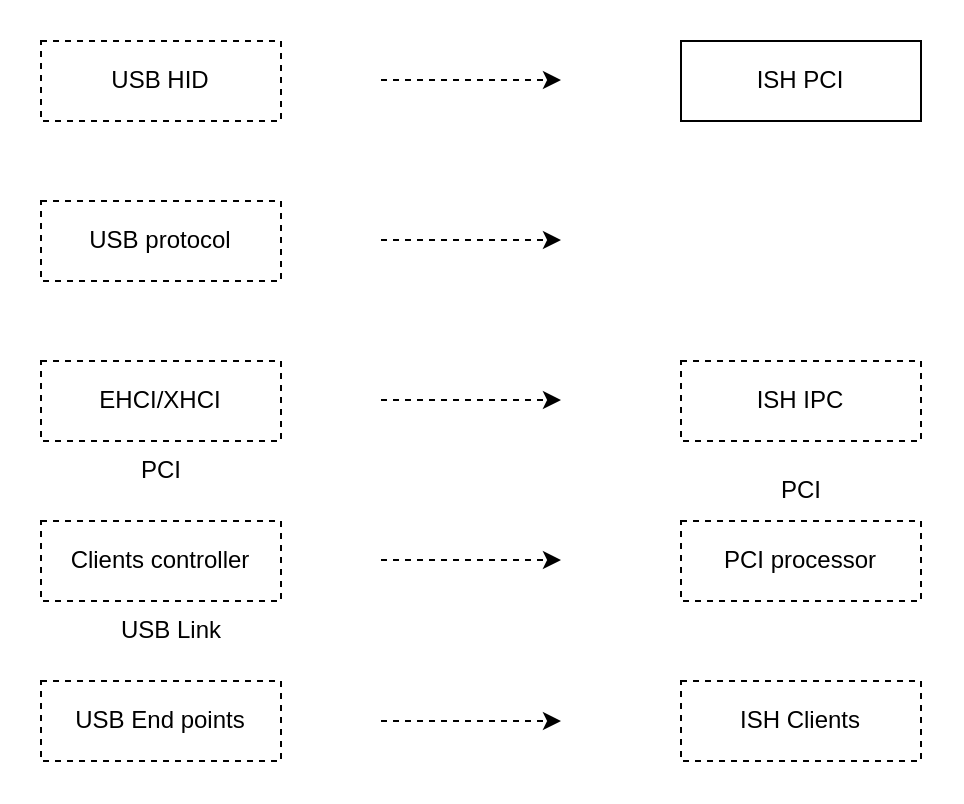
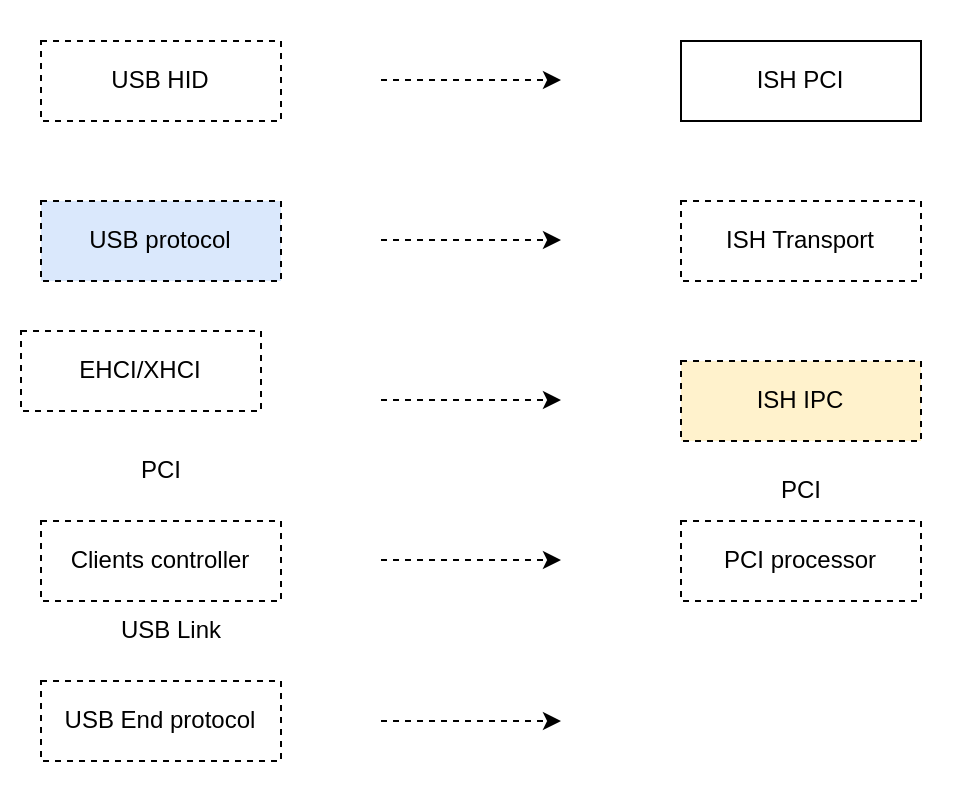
(161, 241) -> (161, 241)
none -> (801, 241)
(161, 401) -> (141, 371)
(801, 401) -> (801, 401)
(161, 721) -> (161, 721)
(801, 721) -> none
